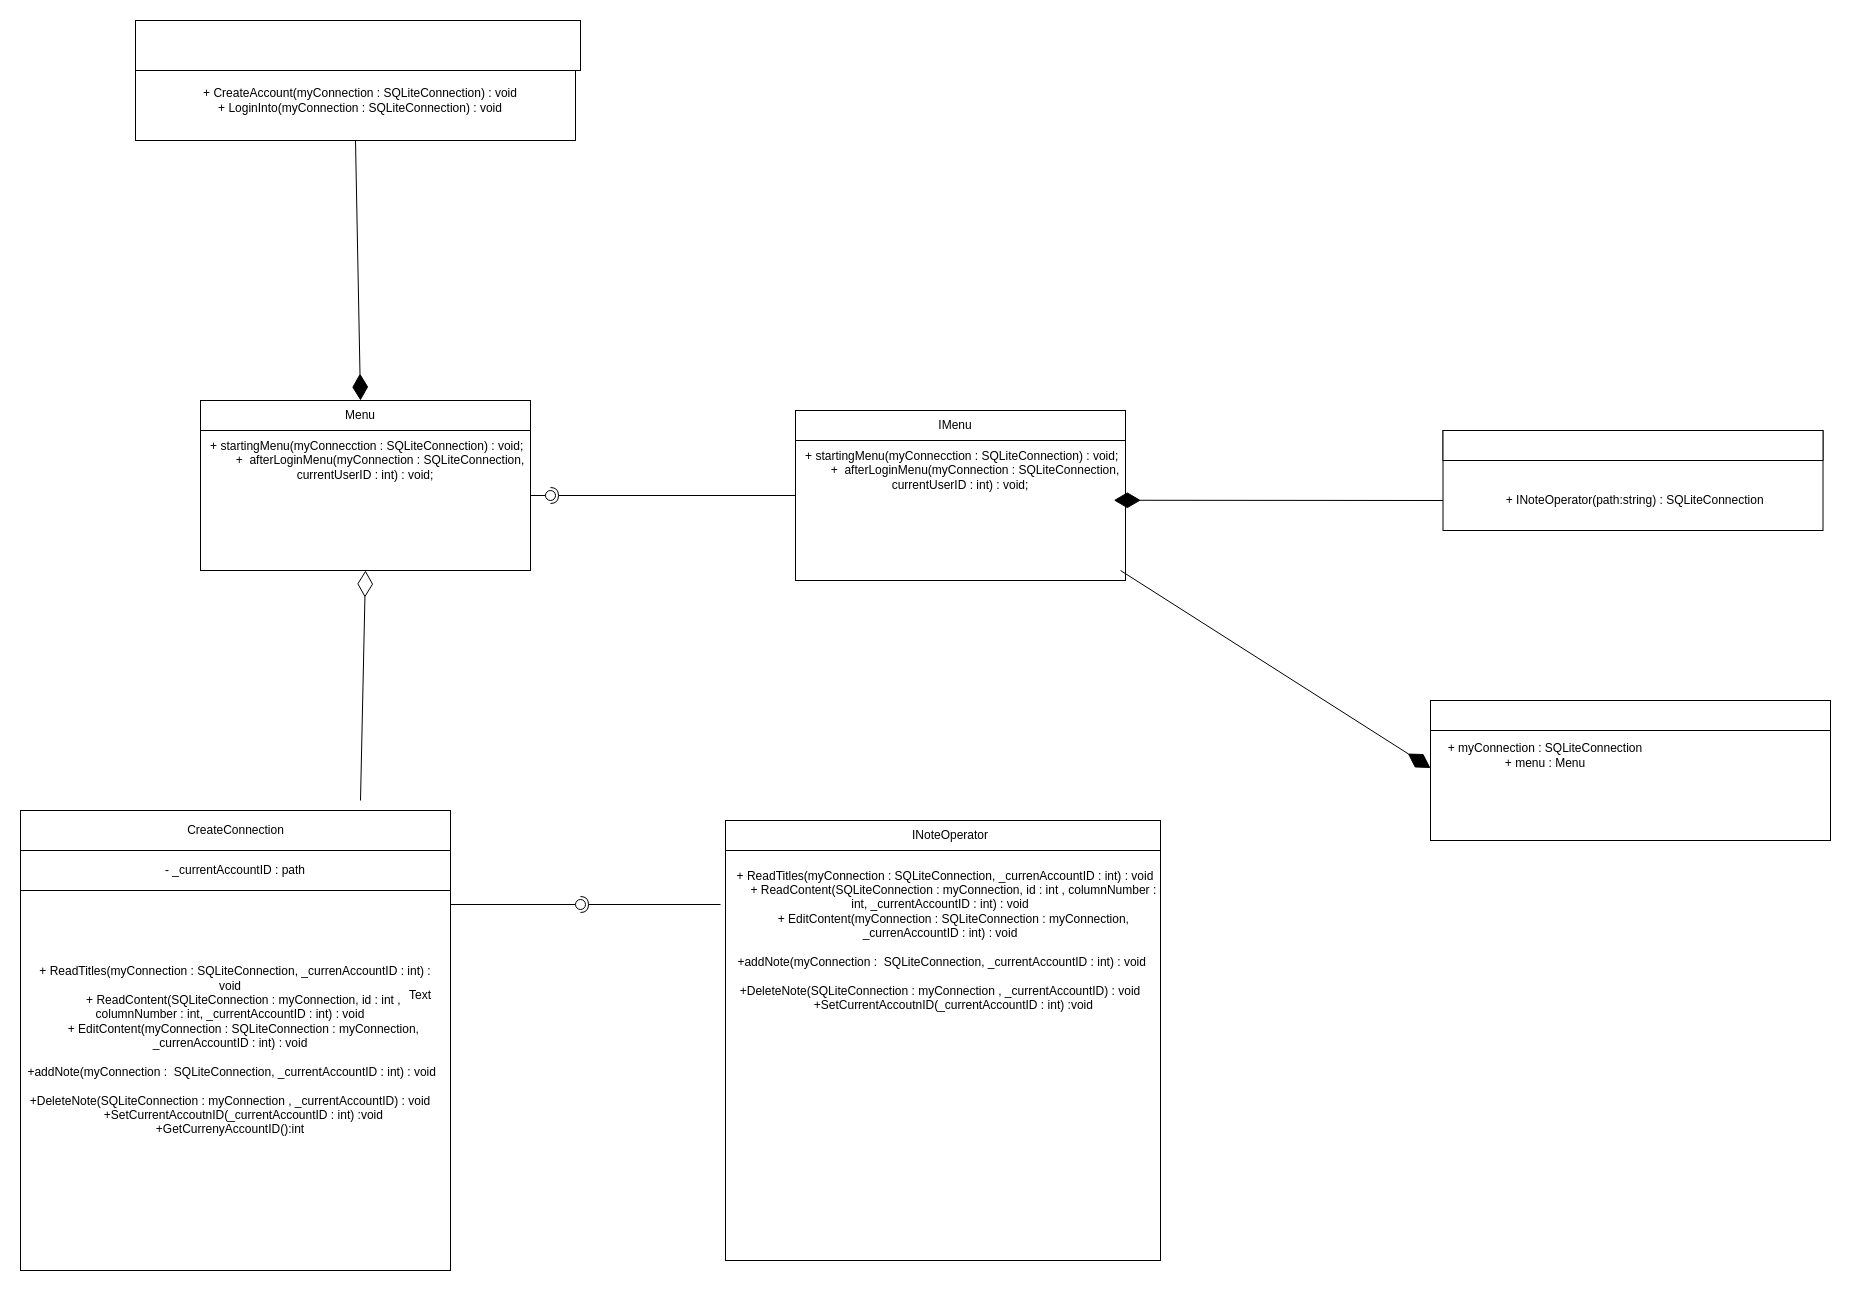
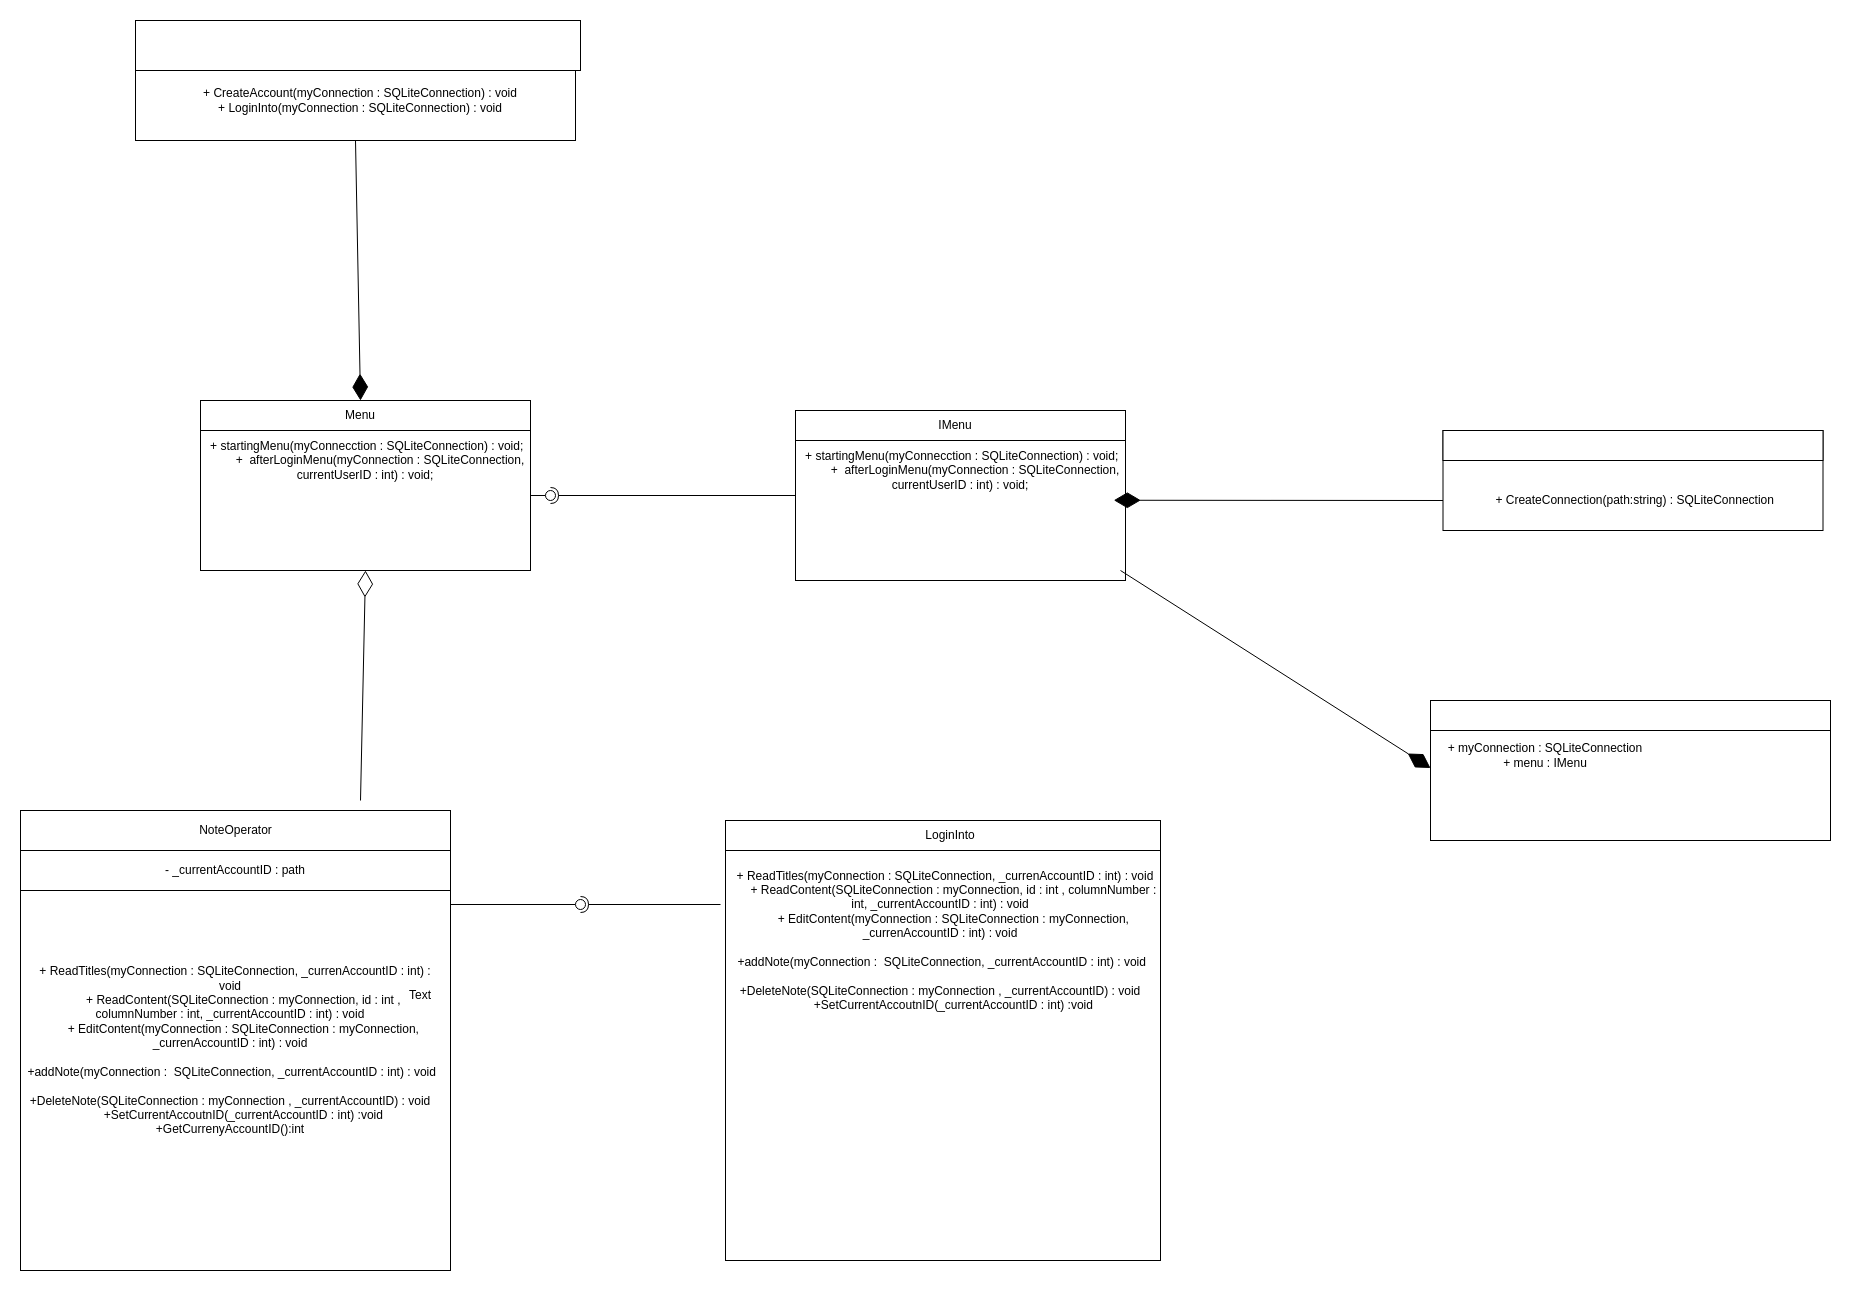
(1634, 501) -> (1634, 501)
(1546, 756) -> (1546, 756)
(236, 831) -> (236, 831)
(951, 836) -> (951, 836)
